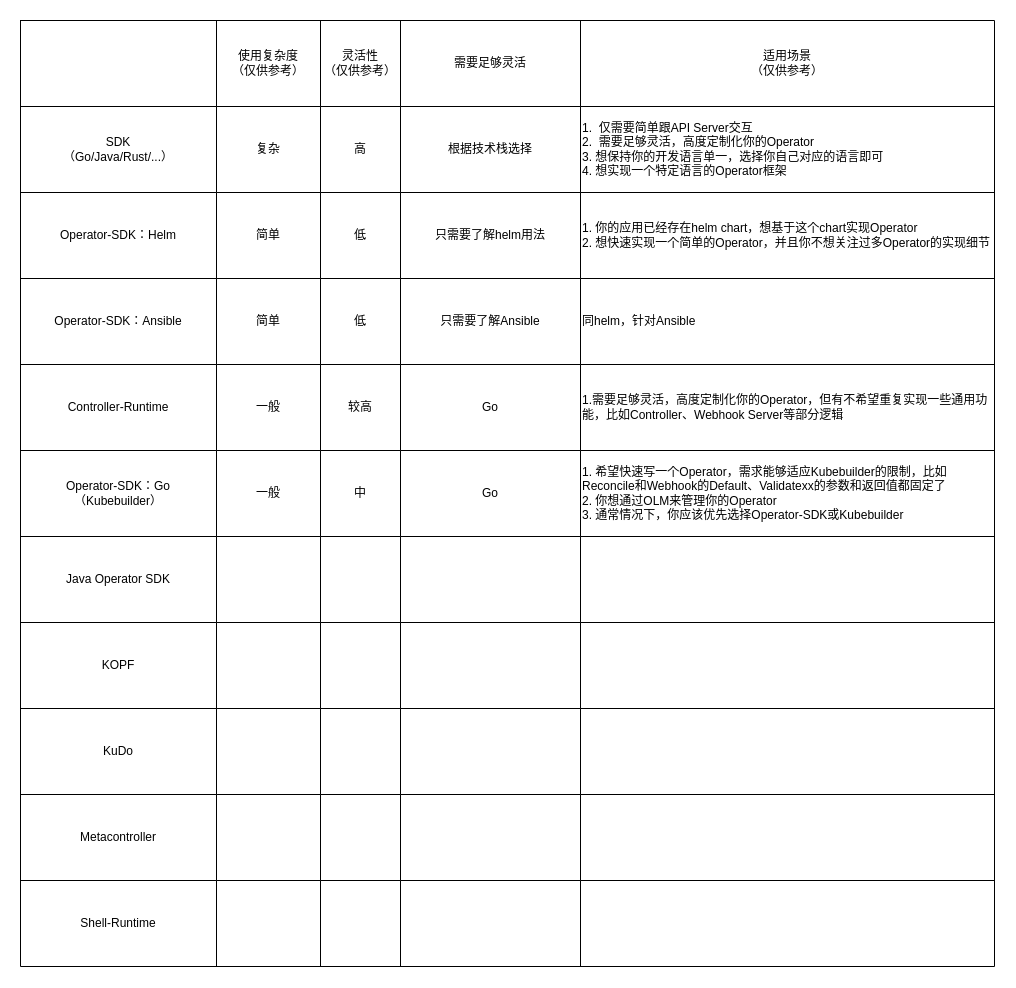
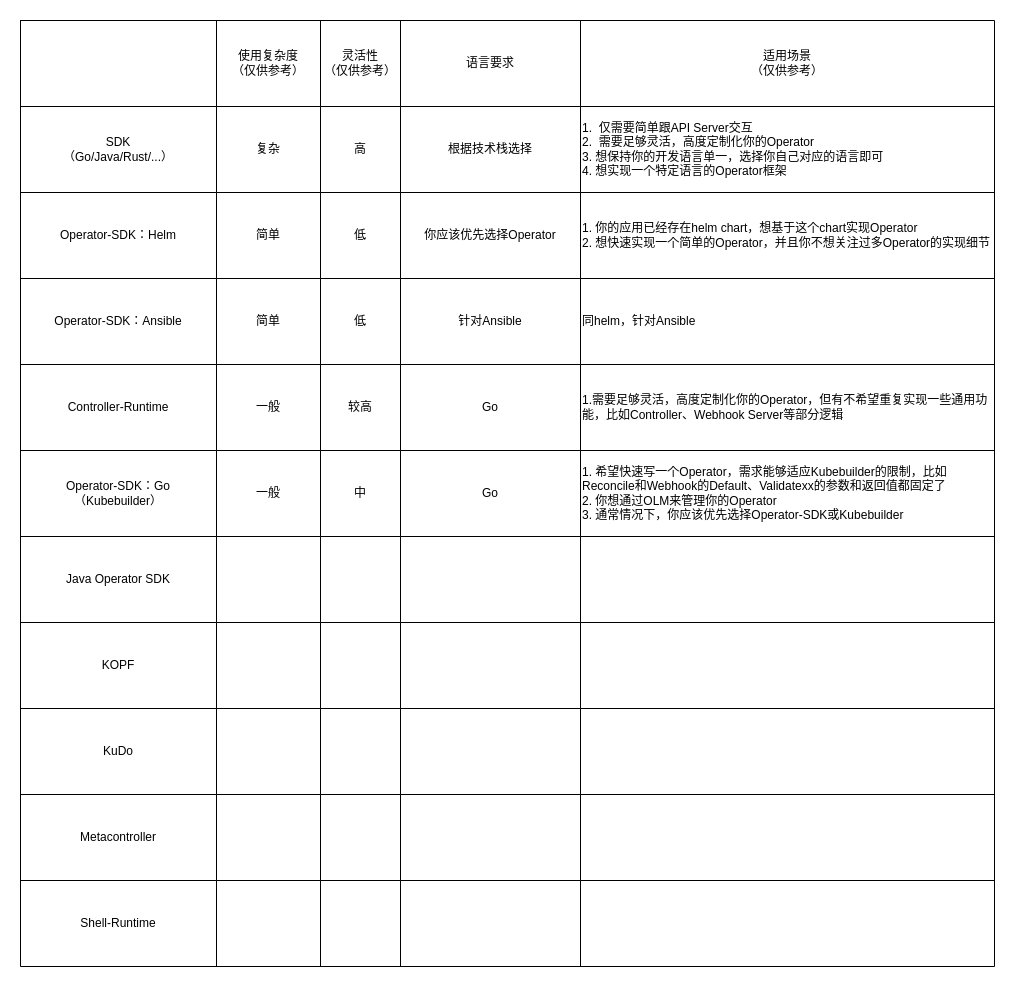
(491, 64) -> (491, 64)
(491, 236) -> (491, 236)
(491, 322) -> (491, 322)
